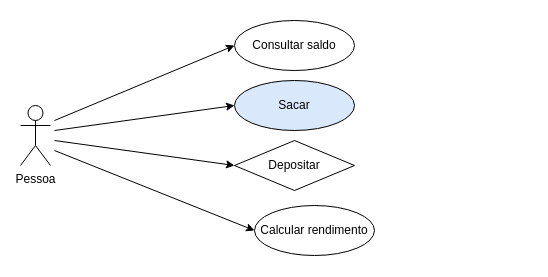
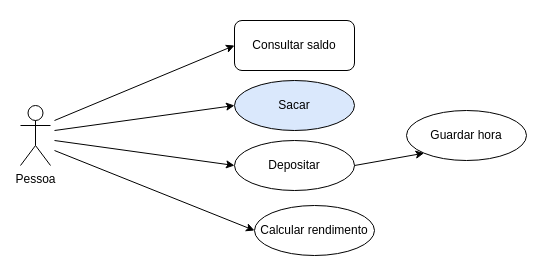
(295, 46) -> (295, 46)
none -> (467, 136)
none -> (386, 160)
(295, 166) -> (295, 166)
